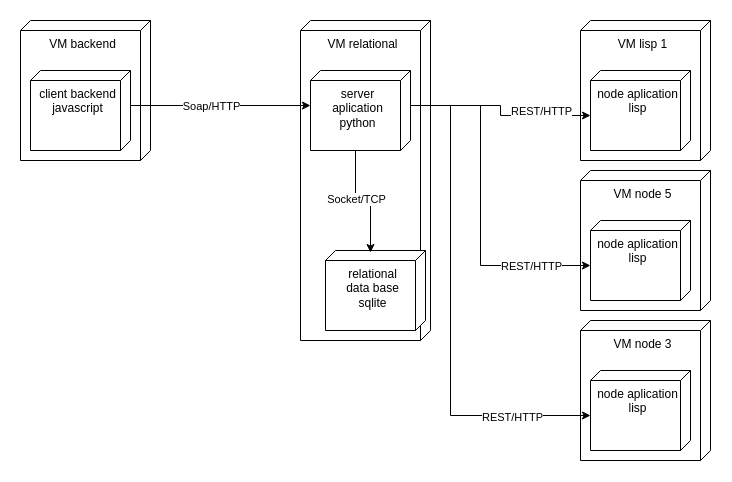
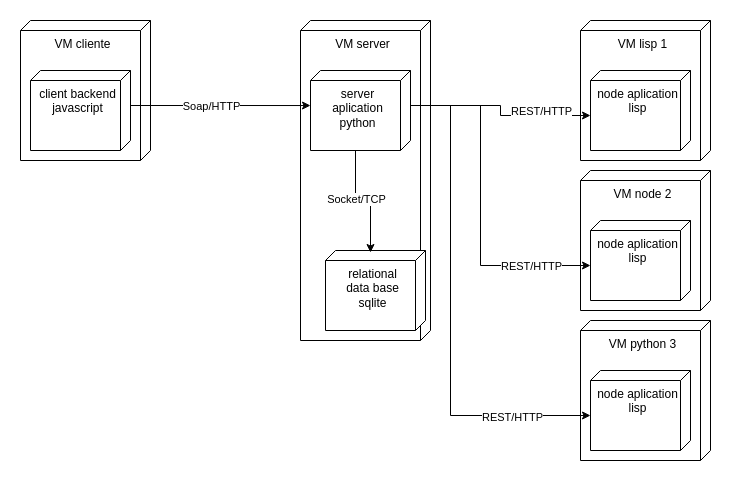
(83, 45) -> (83, 45)
(363, 45) -> (363, 45)
(643, 195) -> (643, 195)
(643, 345) -> (643, 345)
